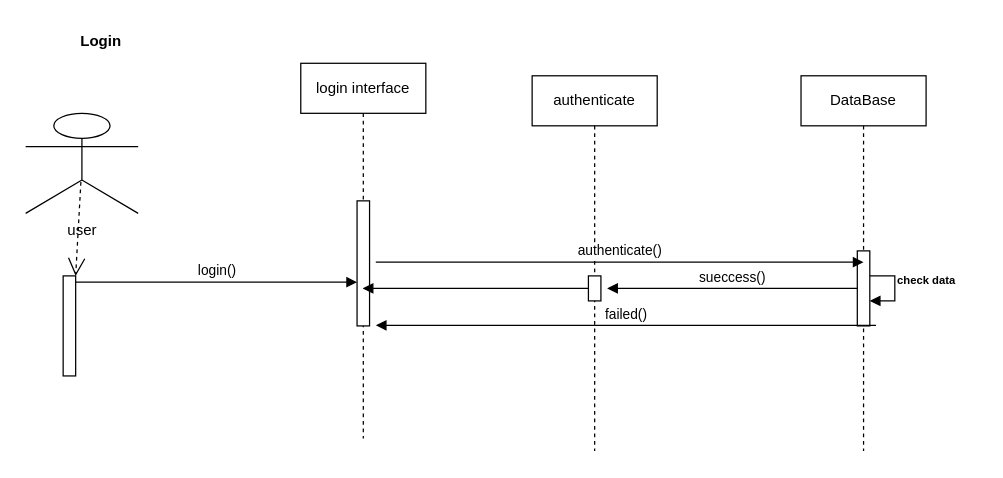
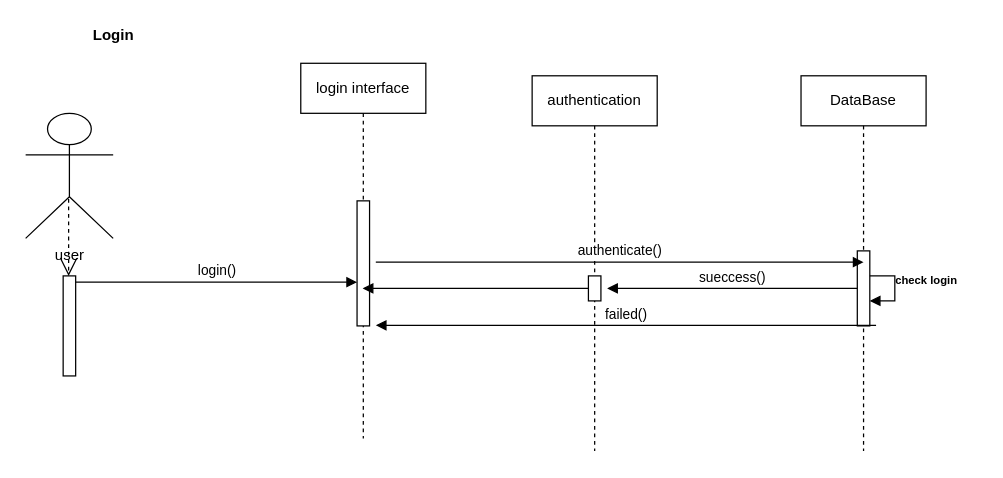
(101, 42) -> (113, 36)
(594, 101) -> (594, 101)
(82, 163) -> (69, 176)
(926, 279) -> (926, 279)
